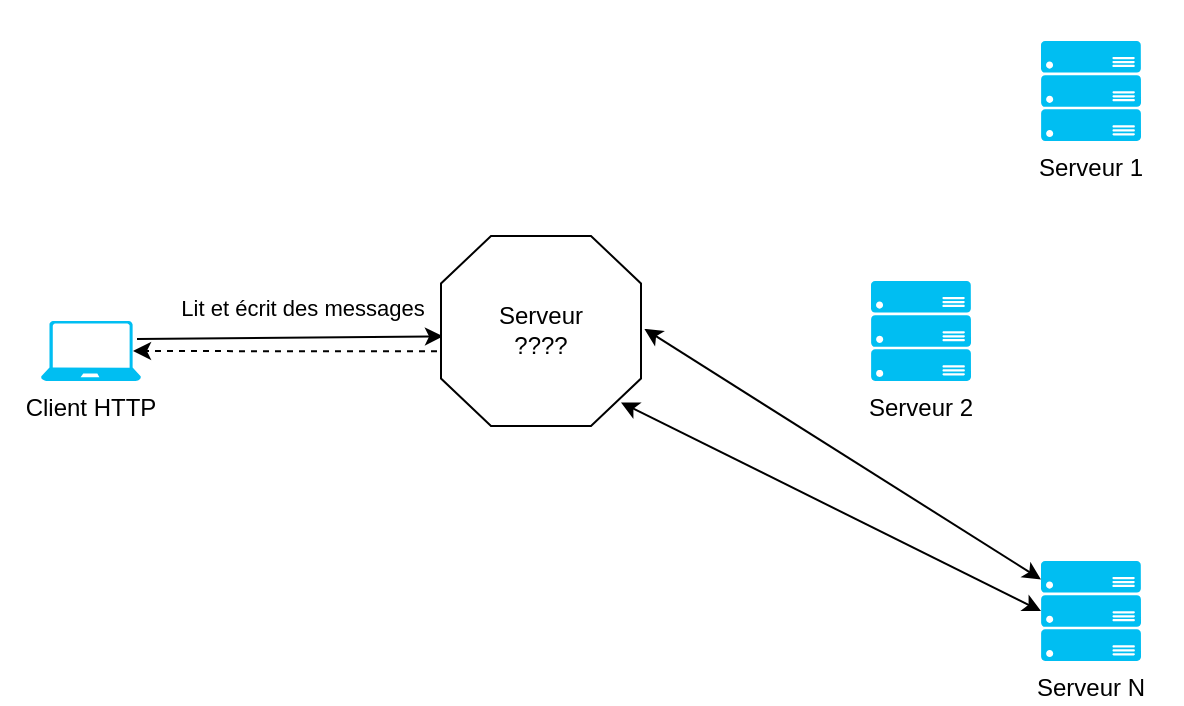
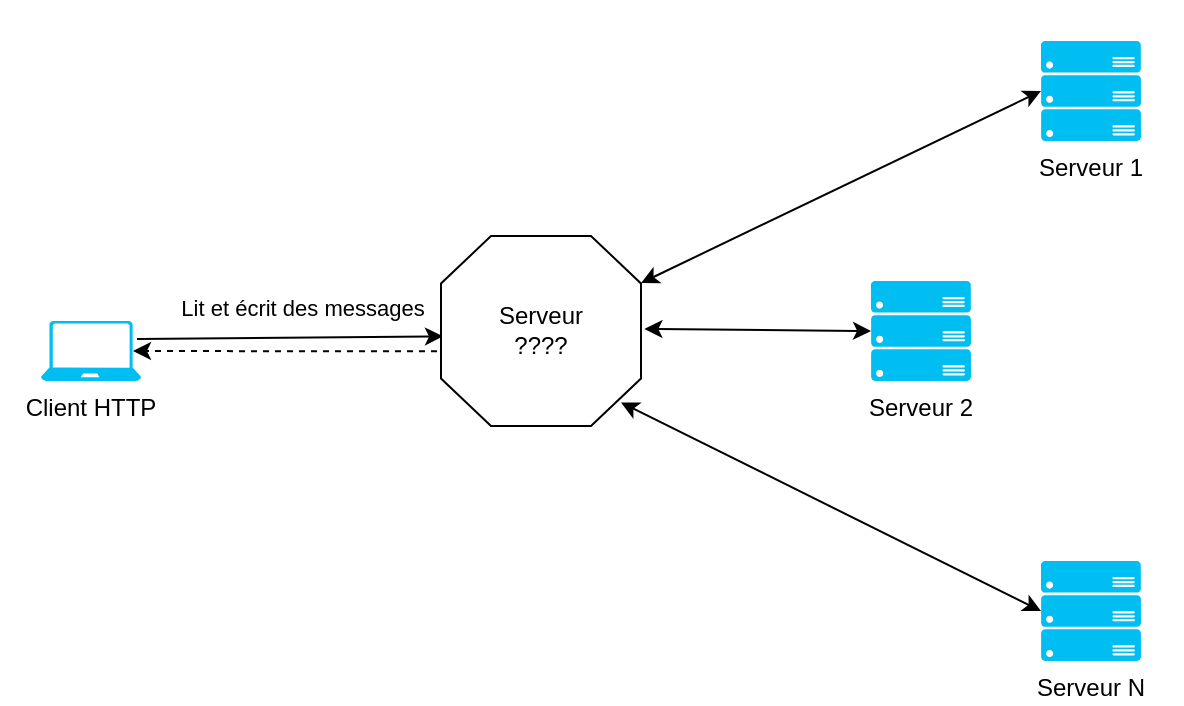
none -> (841, 187)
(842, 454) -> (757, 330)
